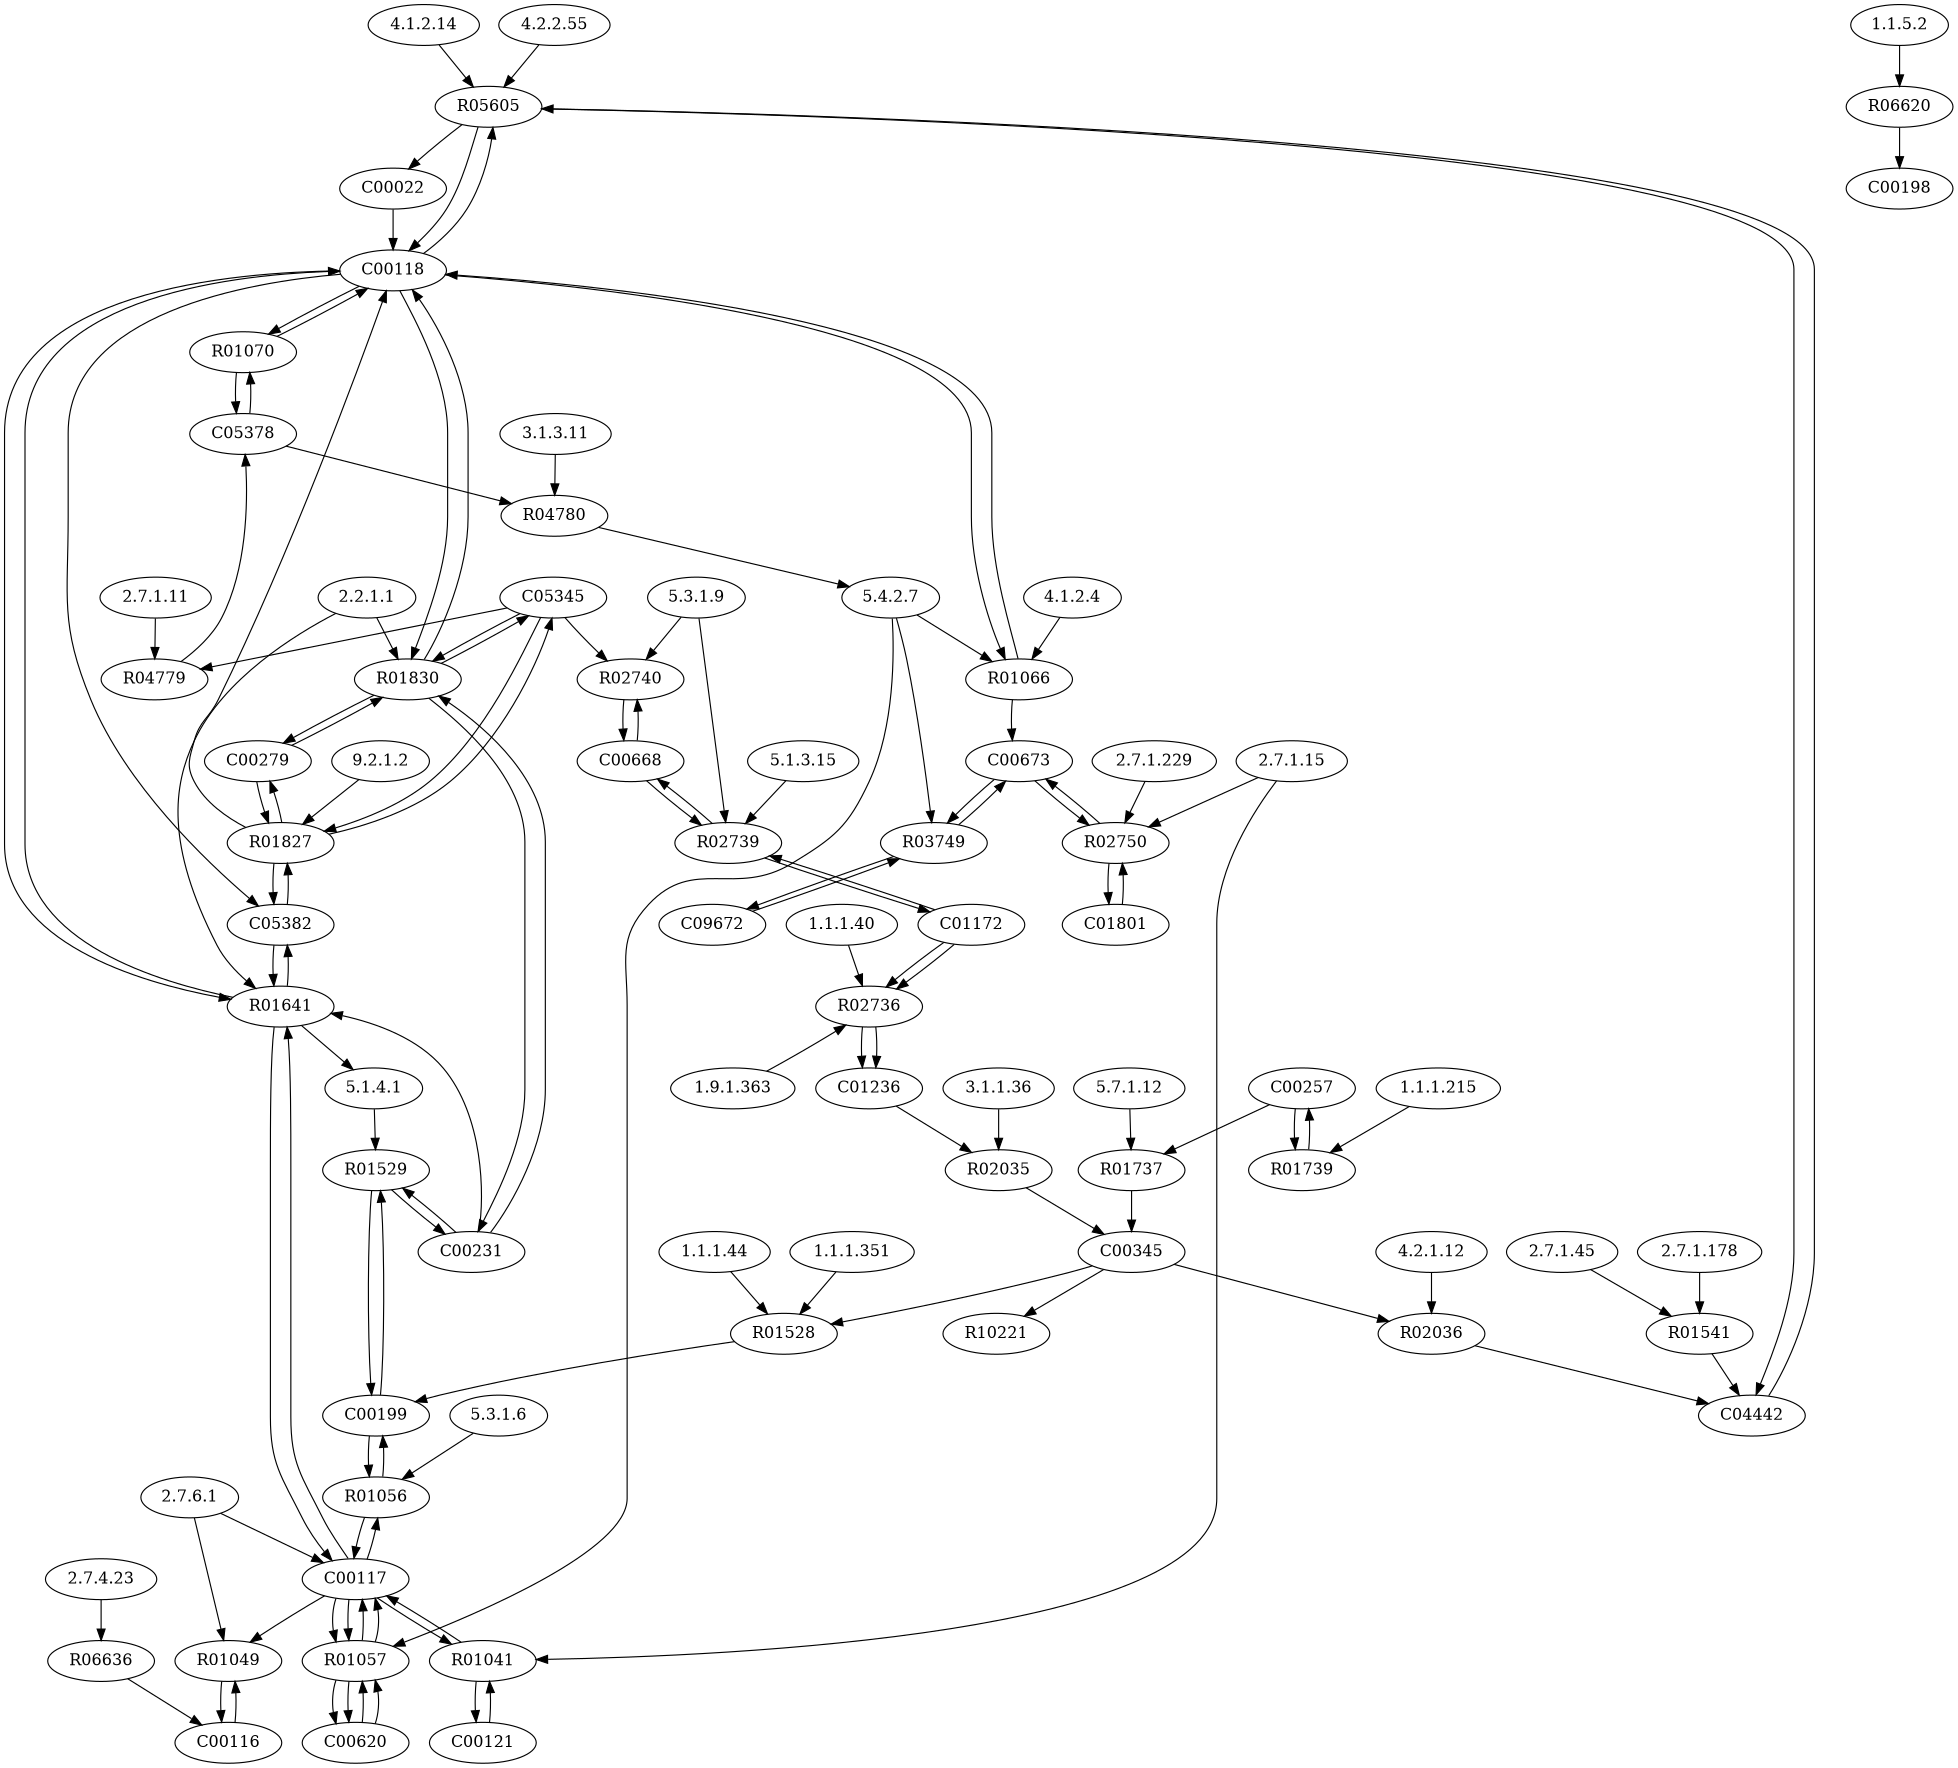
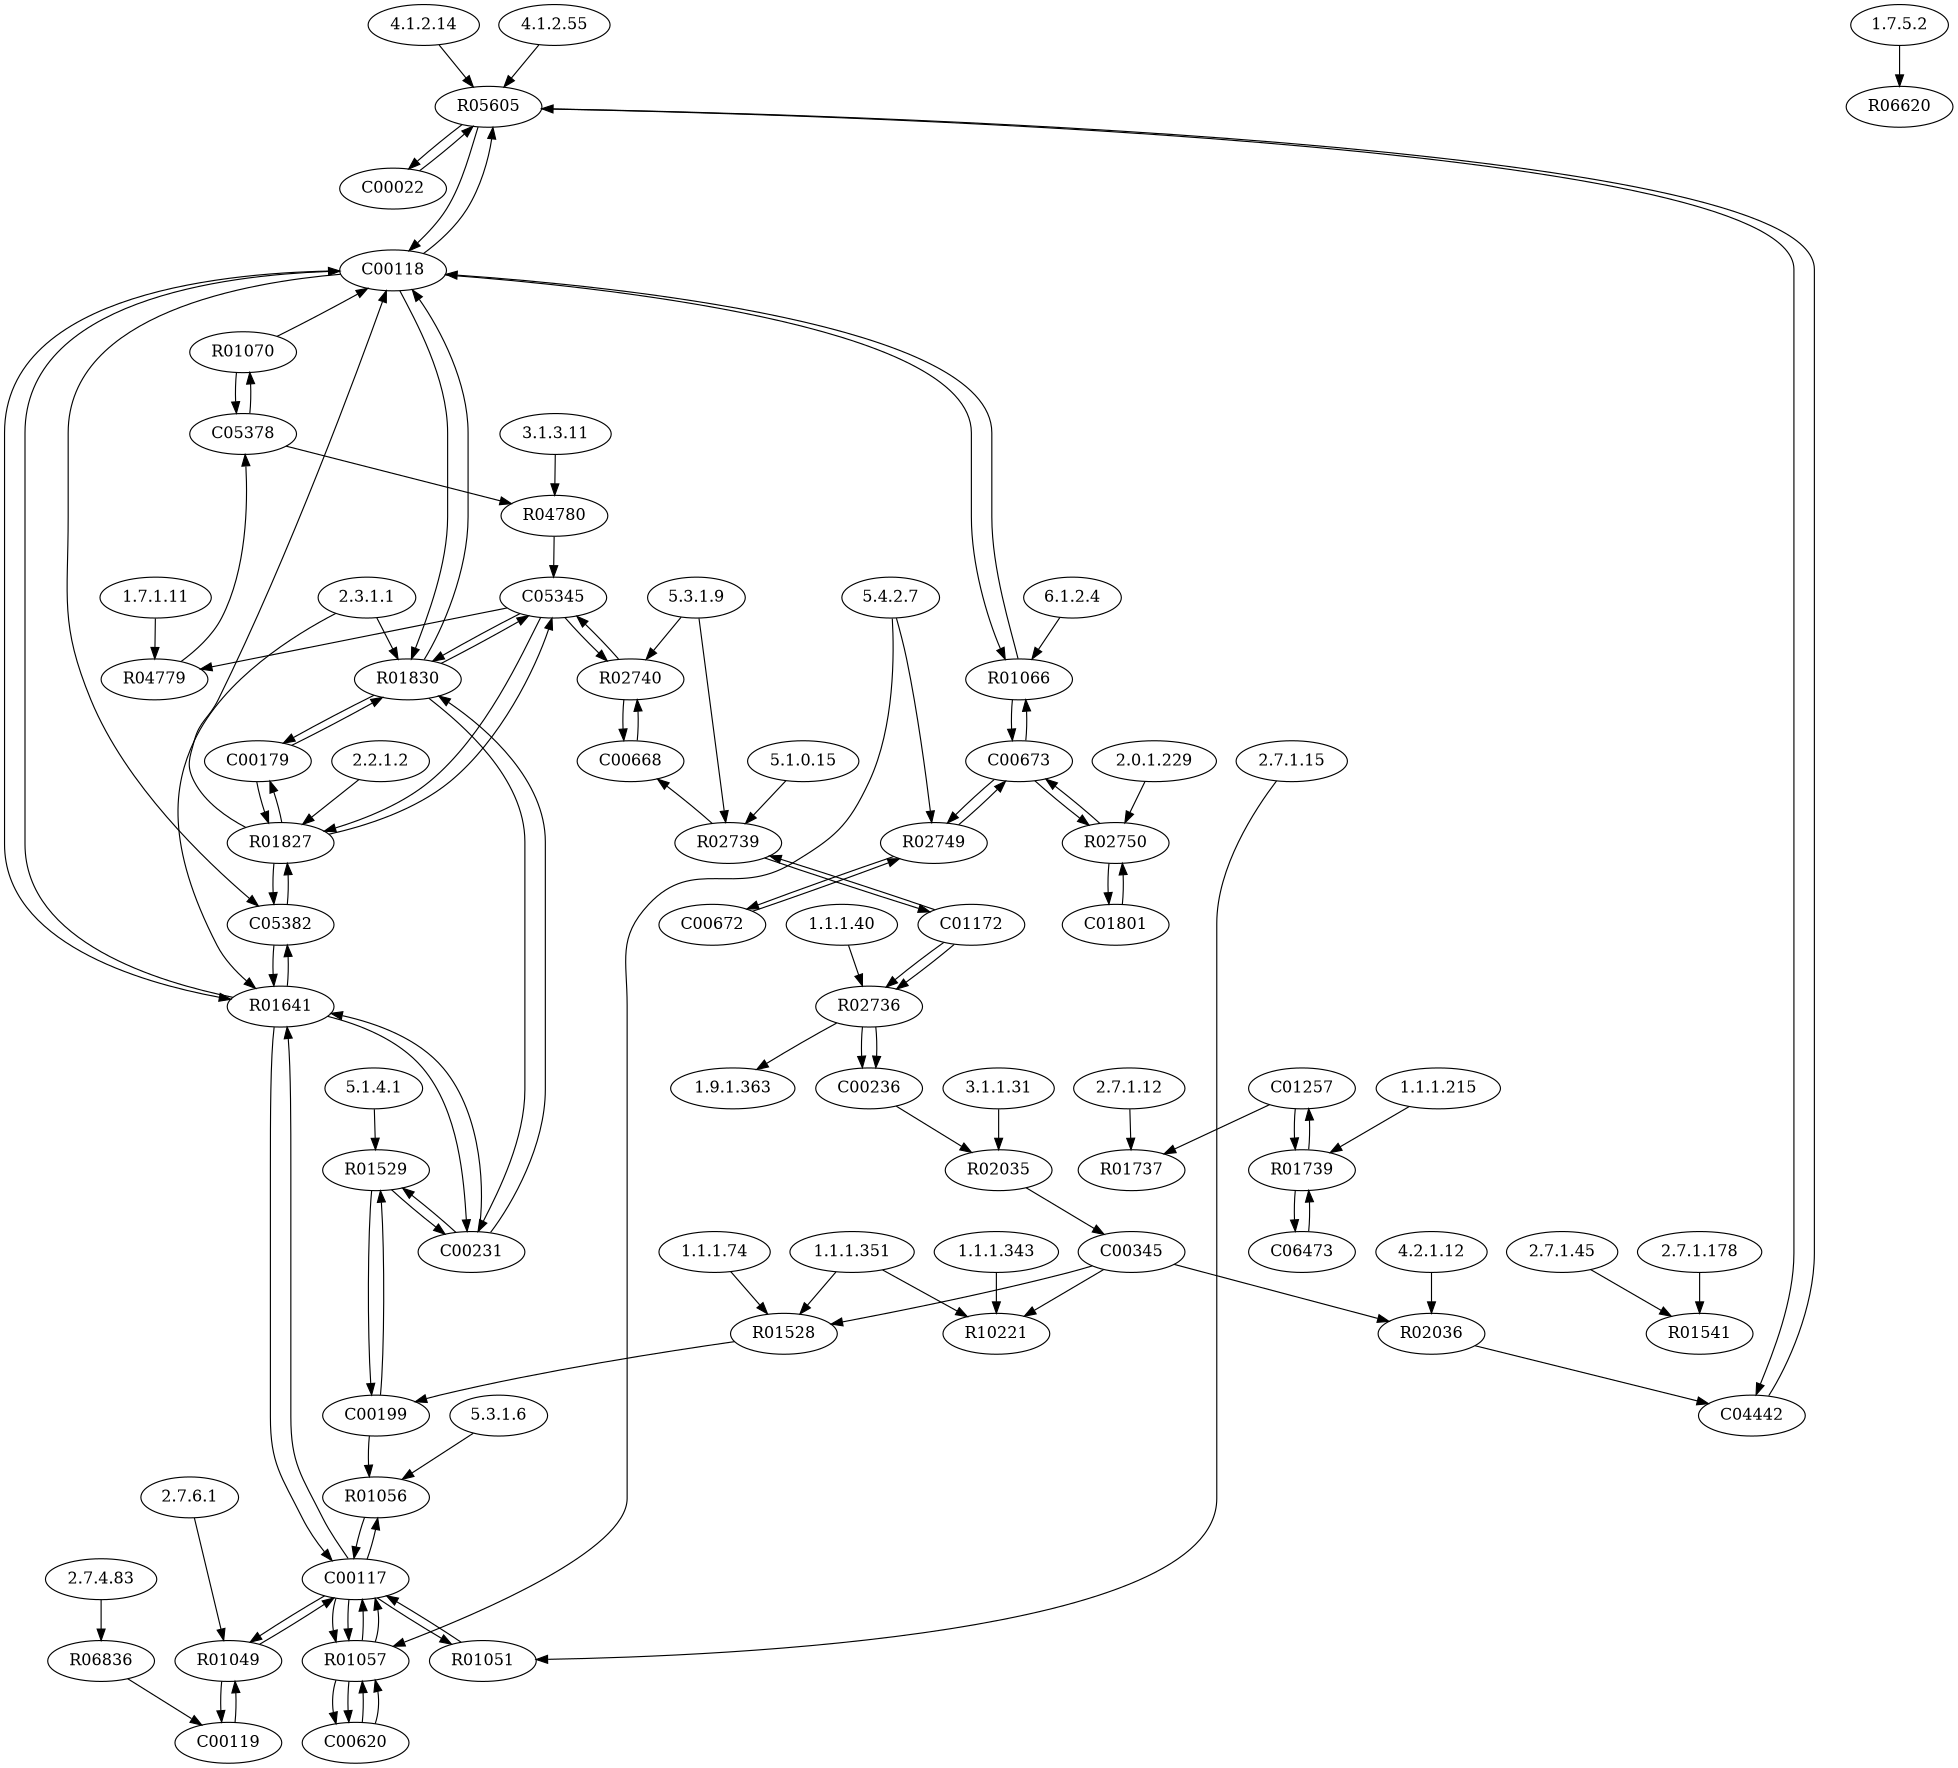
(554, 25) -> (554, 25)
(1900, 25) -> (1900, 25)
(1900, 189) -> none
(393, 224) -> (442, 153)
(319, 307) -> none
(718, 556) -> (554, 551)
(156, 598) -> (156, 598)
(367, 598) -> (367, 598)
(1072, 598) -> (1072, 598)
(950, 635) -> (1027, 726)
none -> (602, 641)
(258, 761) -> (258, 761)
(381, 761) -> (381, 761)
(803, 761) -> (803, 761)
(1154, 761) -> (1154, 761)
(669, 800) -> none
(1209, 800) -> none
(934, 843) -> (934, 843)
(712, 925) -> (712, 925)
(323, 1044) -> (437, 1089)
(801, 1052) -> (801, 1043)
(869, 1088) -> (869, 1088)
(999, 1088) -> (999, 1088)
(1129, 1088) -> (1129, 1088)
(1302, 1088) -> (1302, 1088)
(1132, 1206) -> none
(715, 1252) -> (715, 1252)
none -> (996, 1252)
none -> (1302, 1252)
none -> (920, 1291)
(1722, 1370) -> none
(384, 1462) -> none
(267, 1535) -> (292, 1625)
(101, 1579) -> (101, 1579)
(101, 1661) -> (101, 1661)
(483, 1661) -> (483, 1661)
(228, 1743) -> (228, 1743)
(483, 1743) -> none
